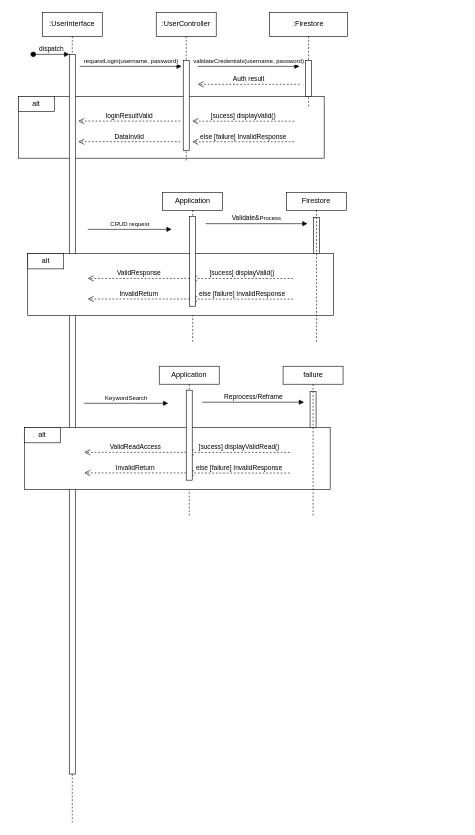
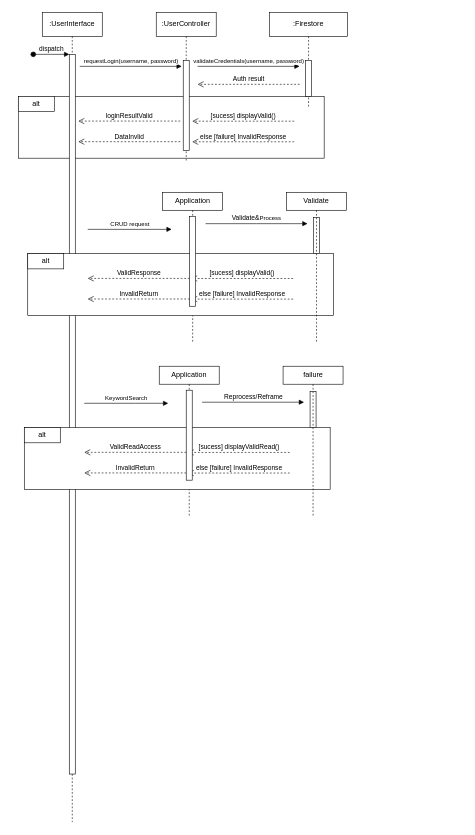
(317, 201) -> (317, 201)
